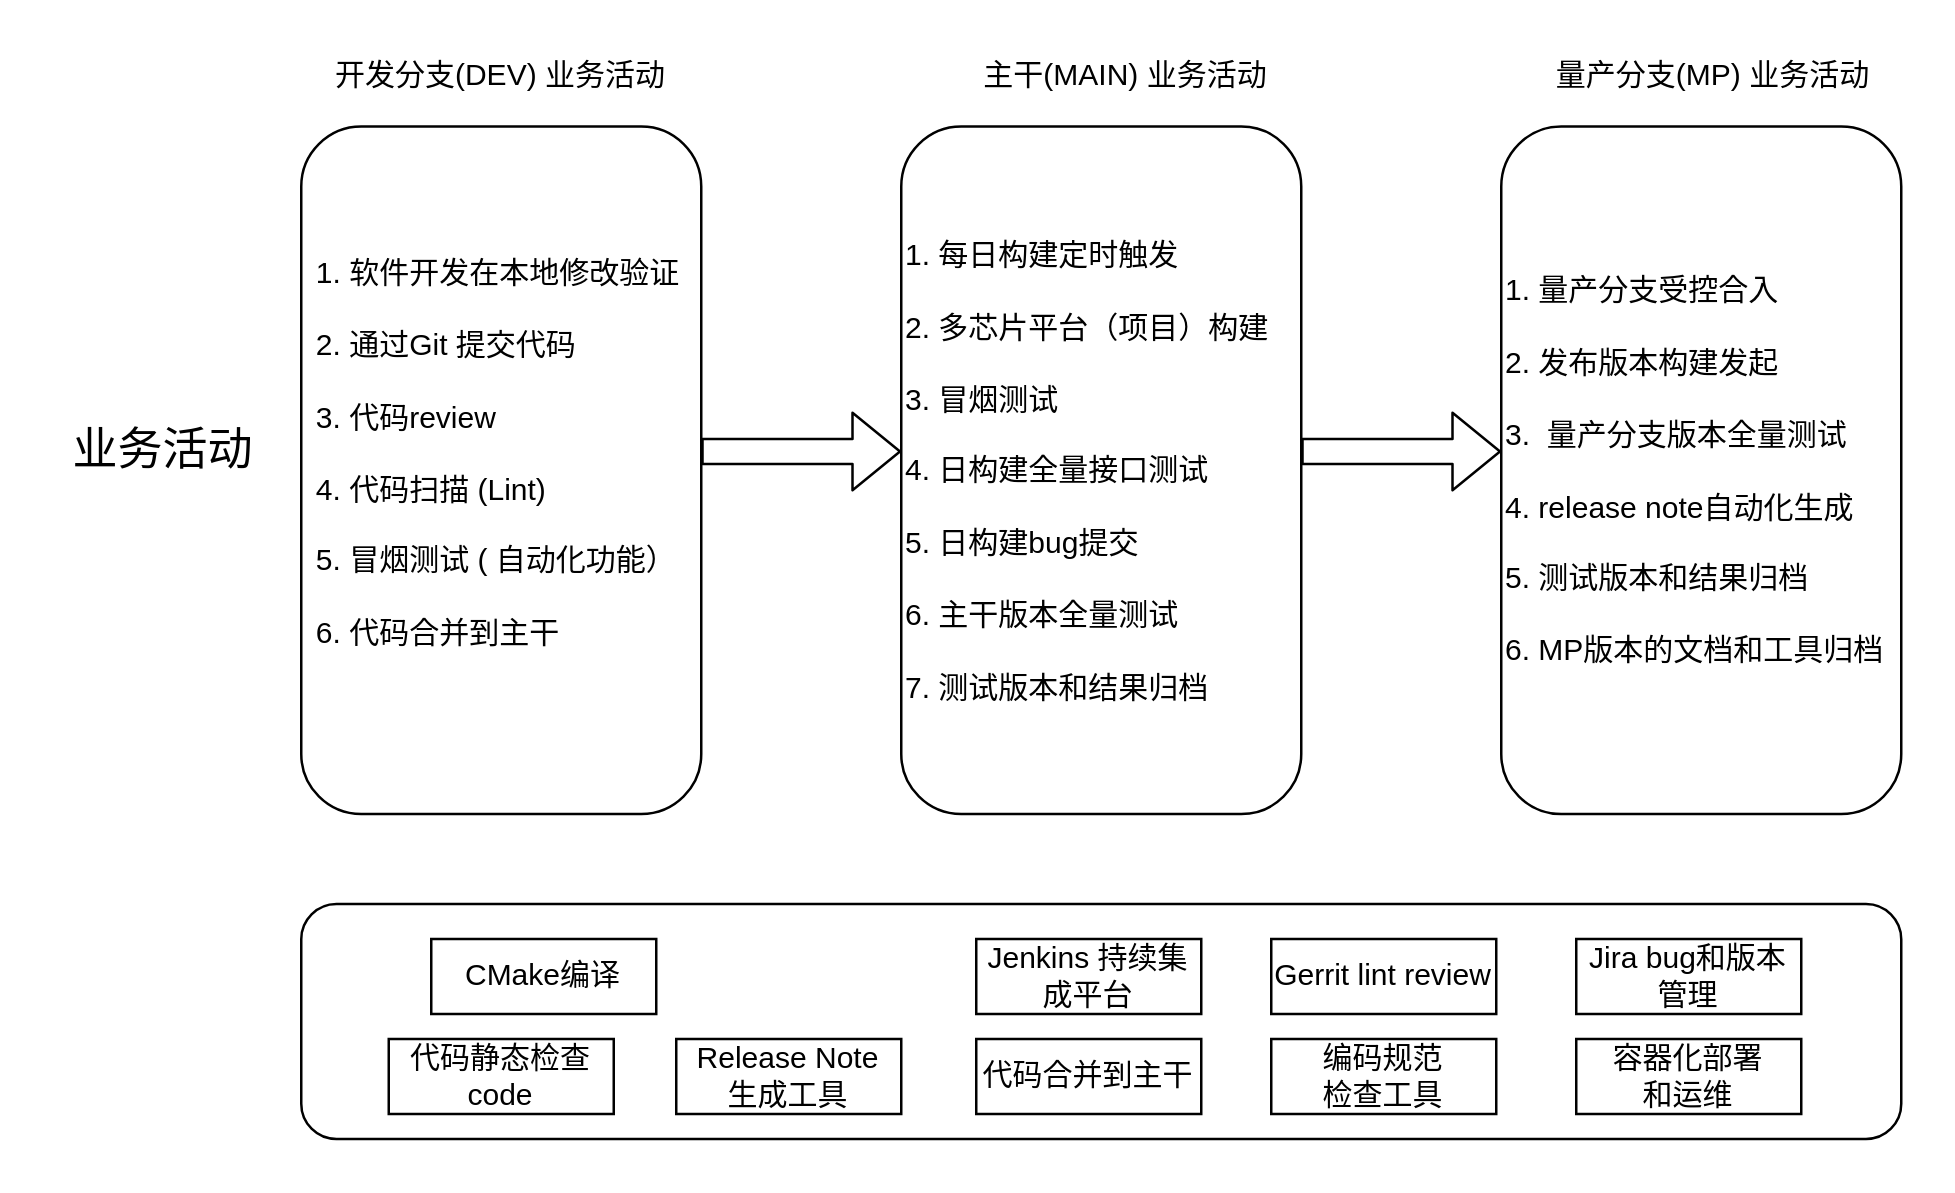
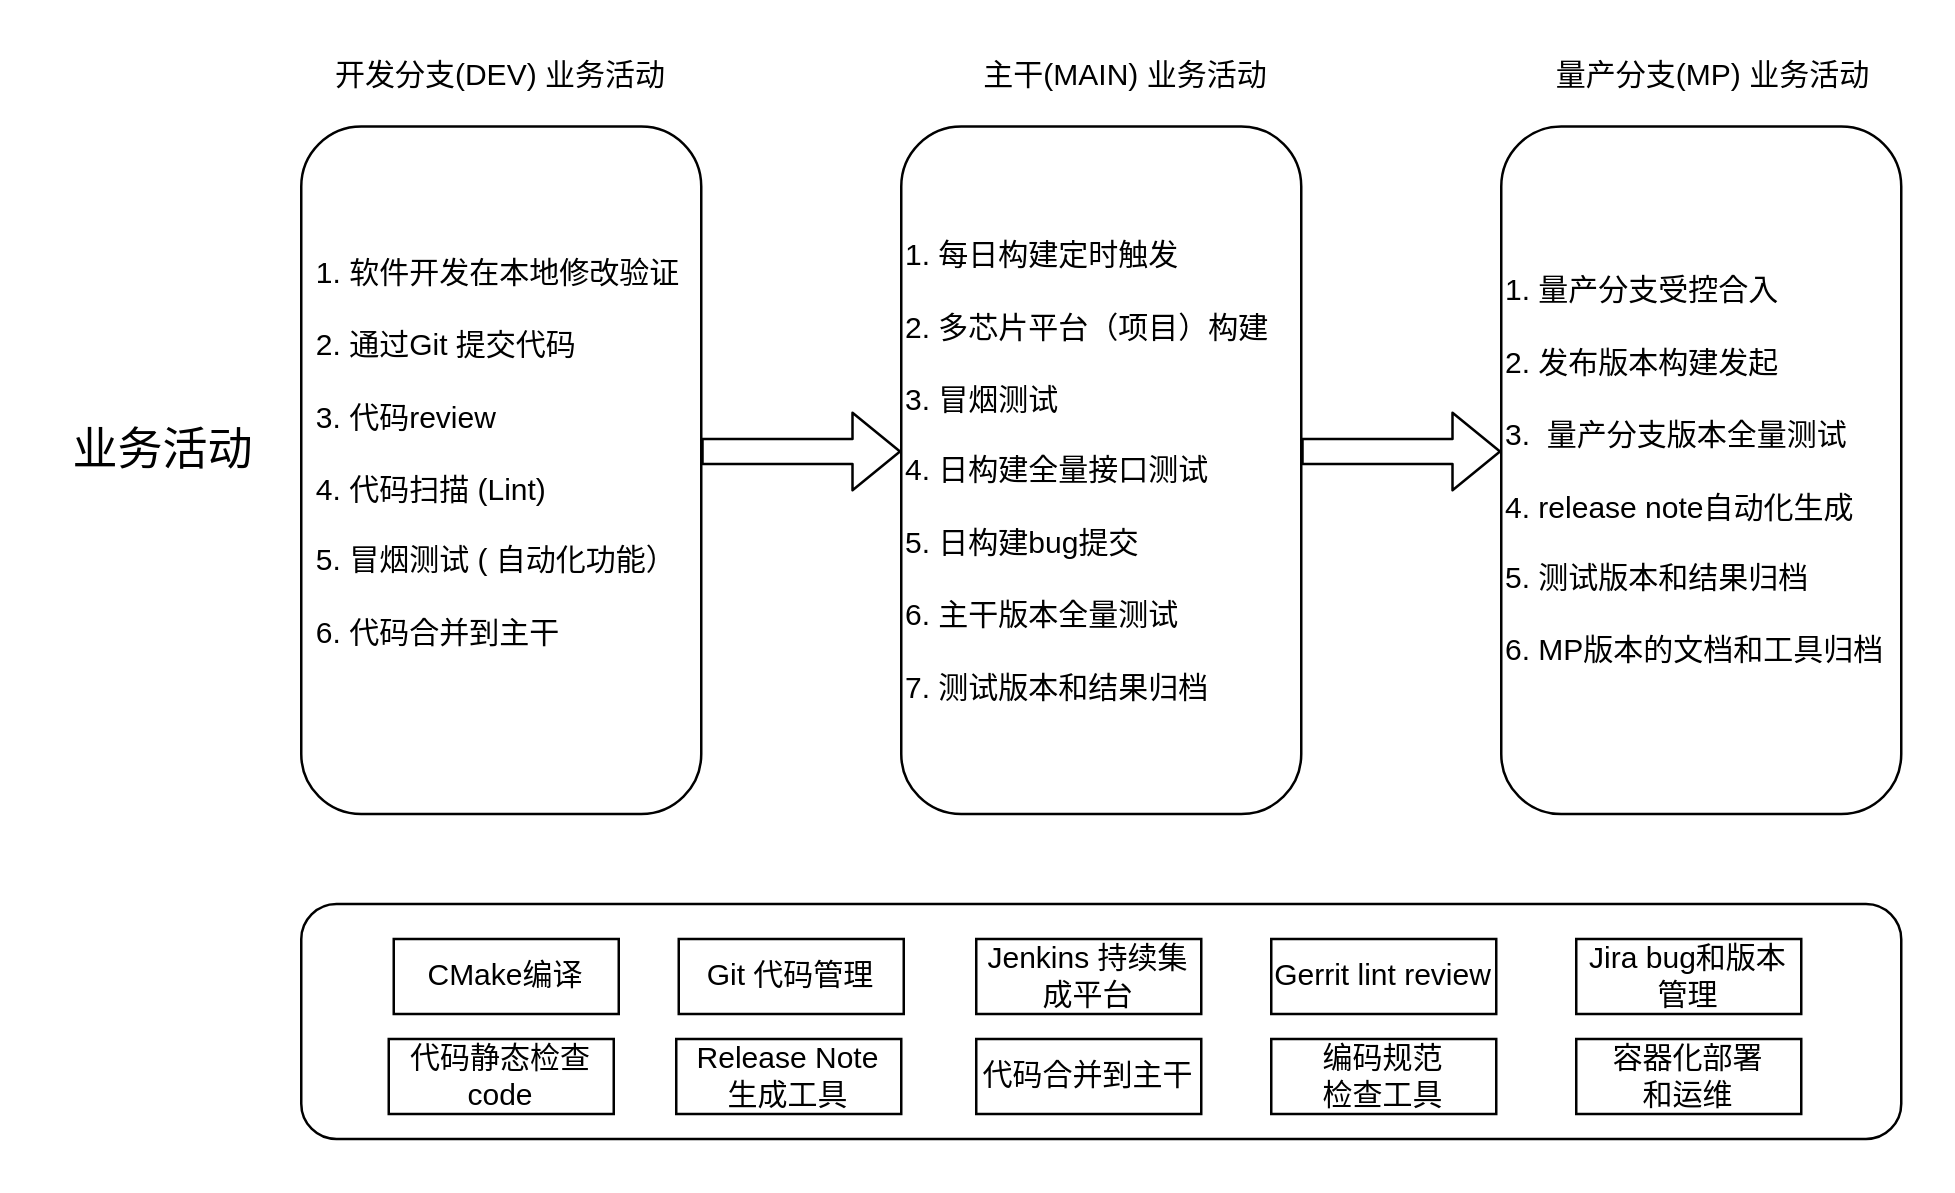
(544, 976) -> (506, 976)
none -> (791, 976)
